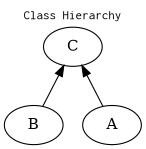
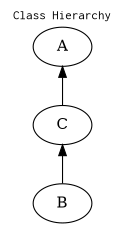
(95, 91) -> (63, 91)
